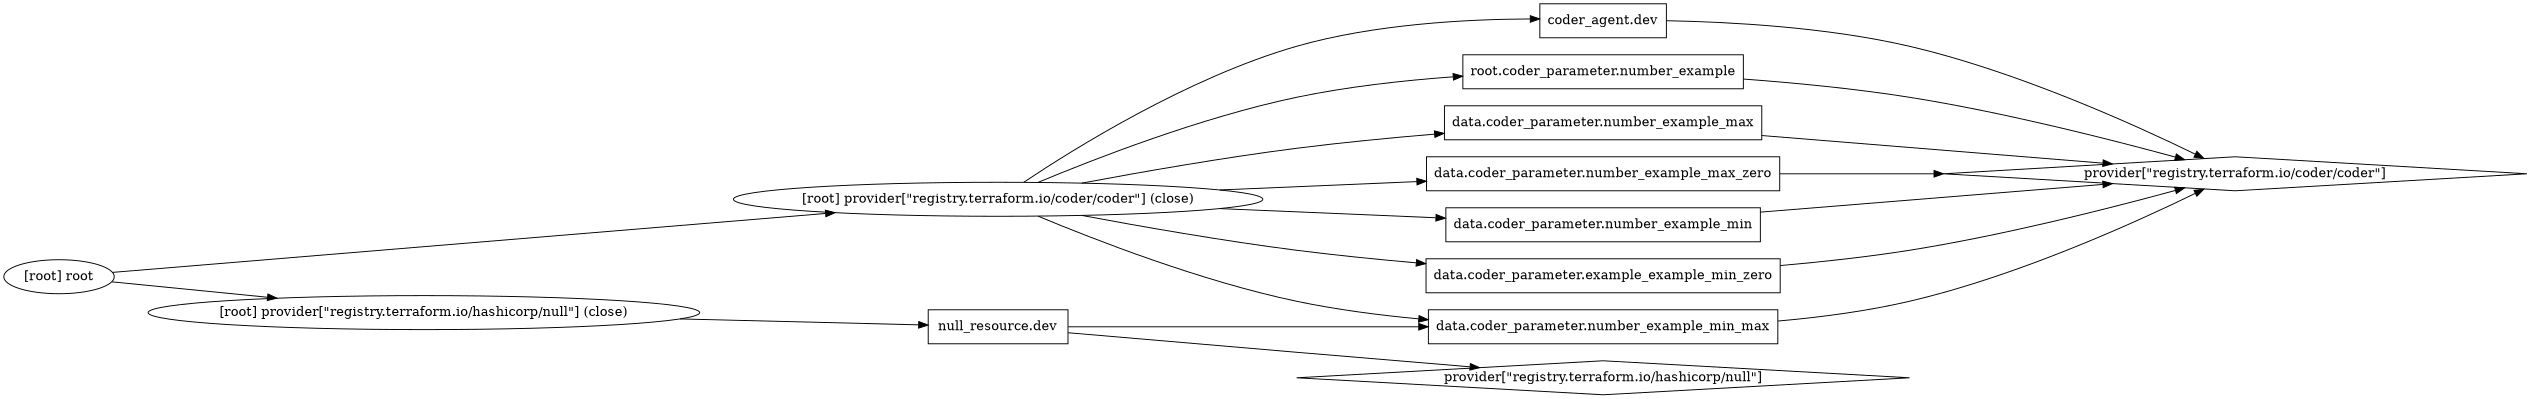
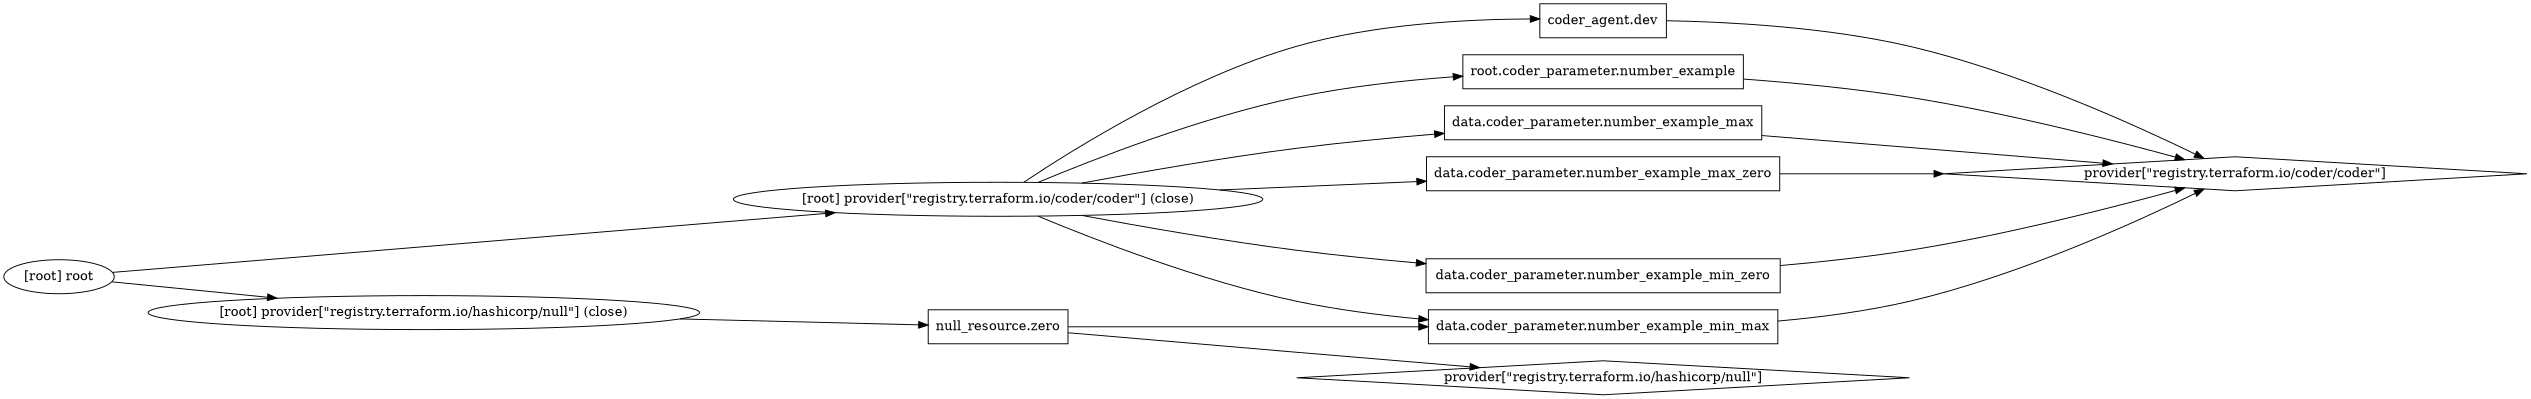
(1603, 225) -> none
(1603, 276) -> (1603, 276)
(998, 327) -> (998, 327)
